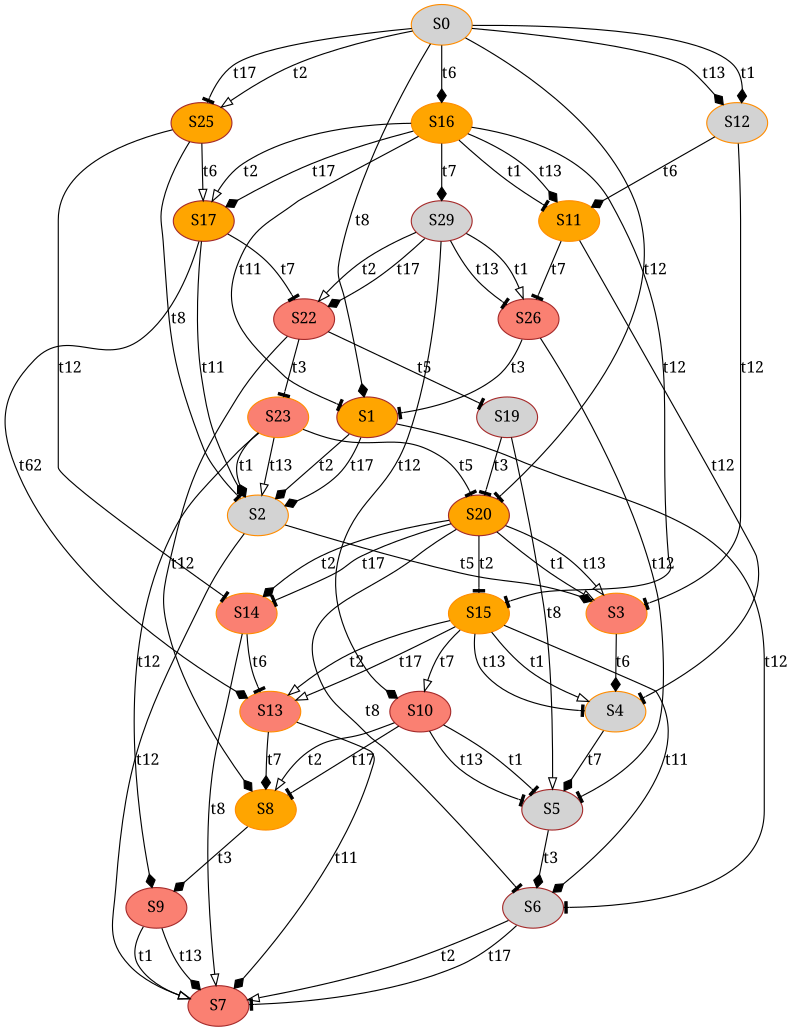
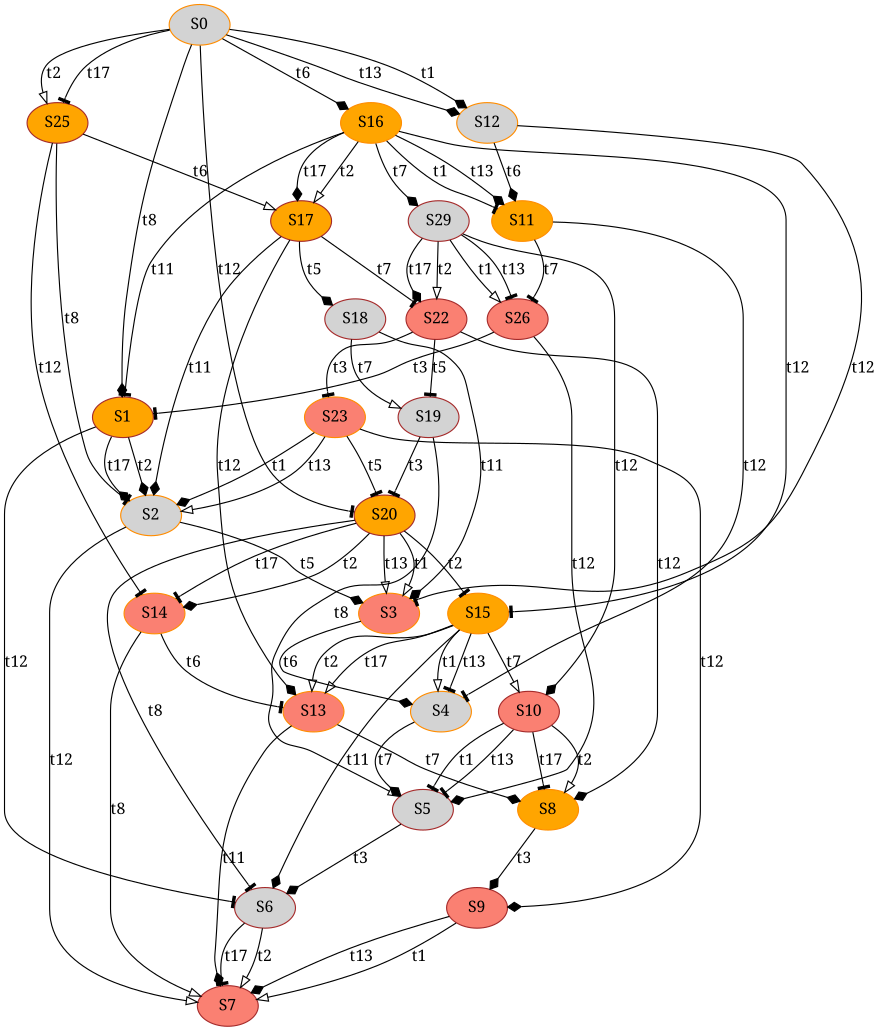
none -> (355, 319)
(31, 466) -> (230, 466)
(651, 572) -> (578, 619)
